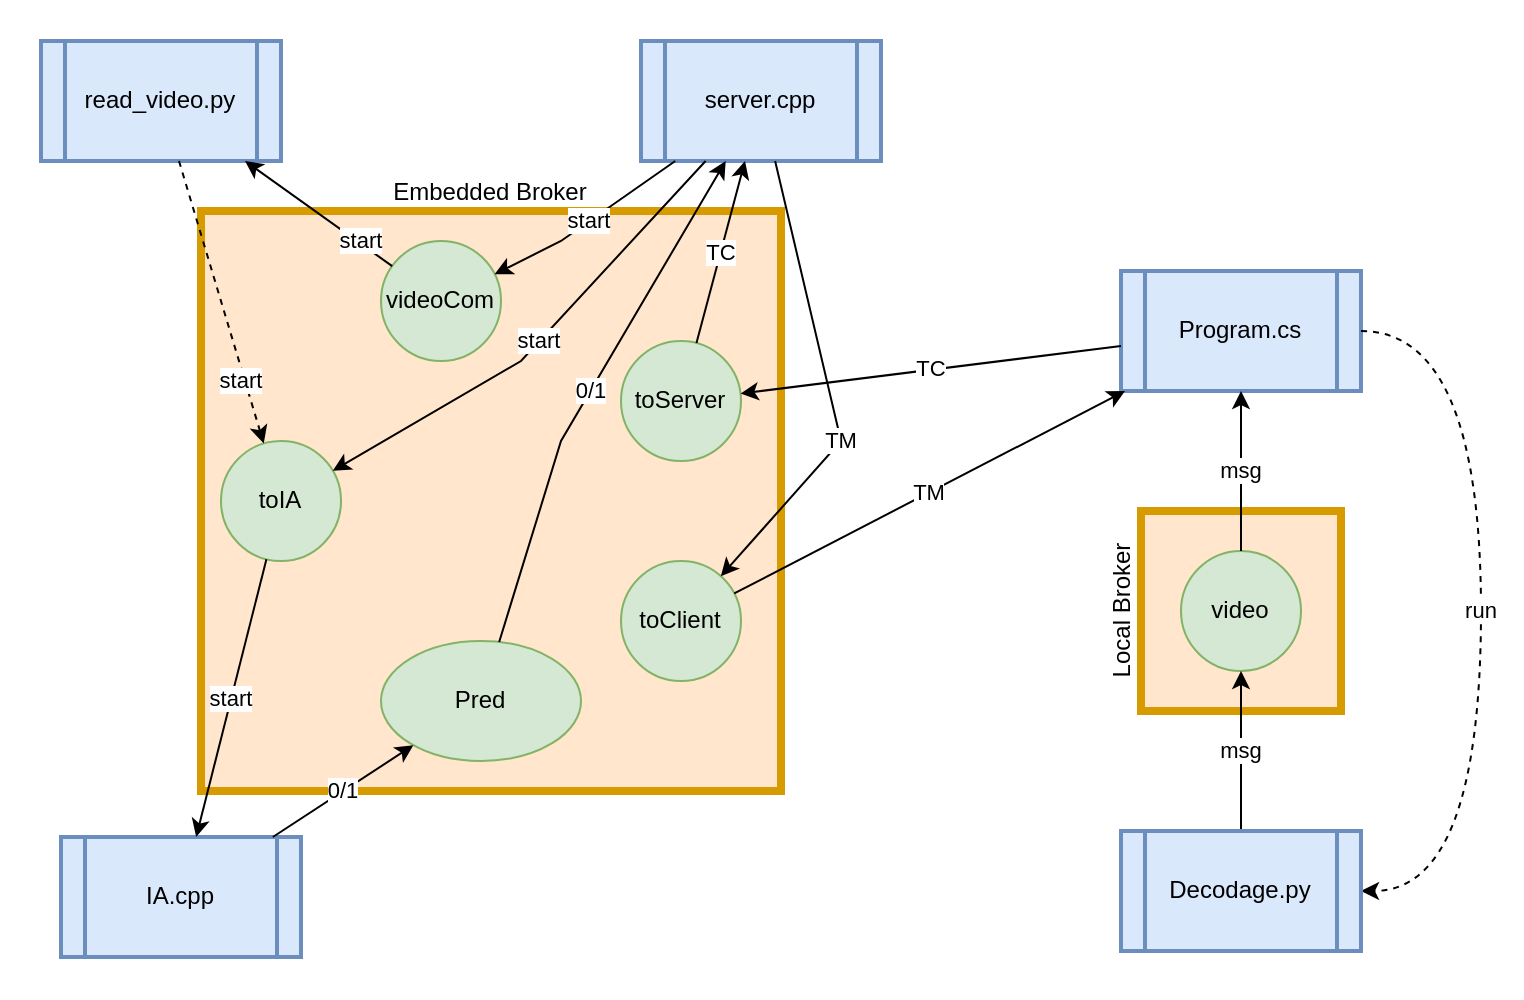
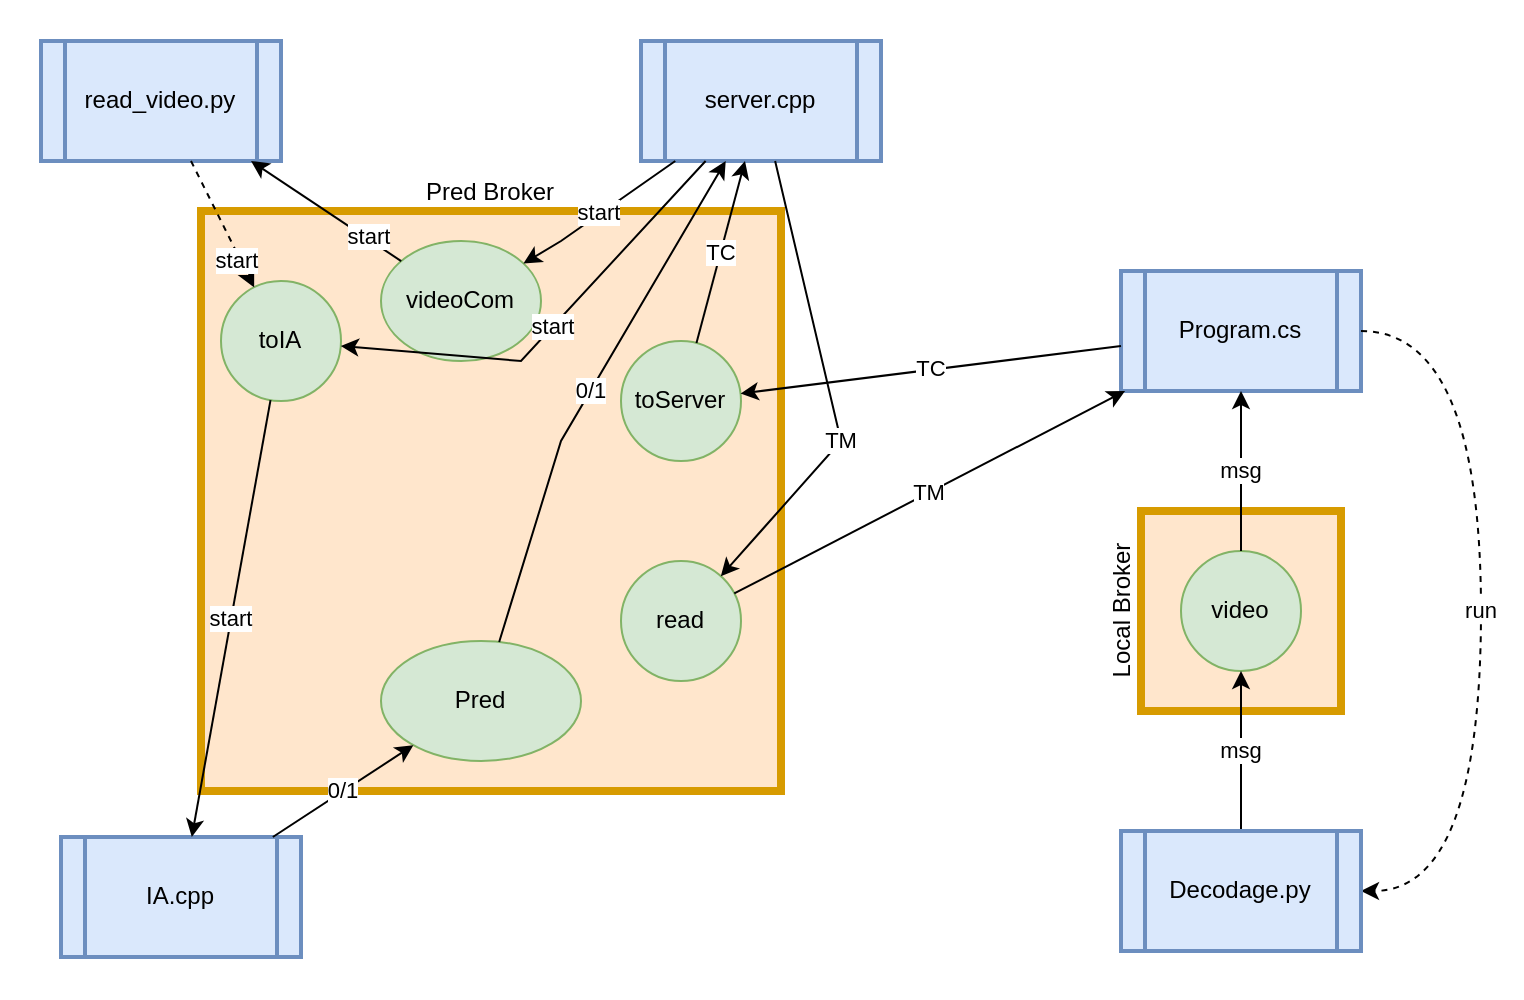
(491, 191) -> (491, 191)
(441, 301) -> (461, 301)
(281, 501) -> (281, 341)
(681, 621) -> (681, 621)
